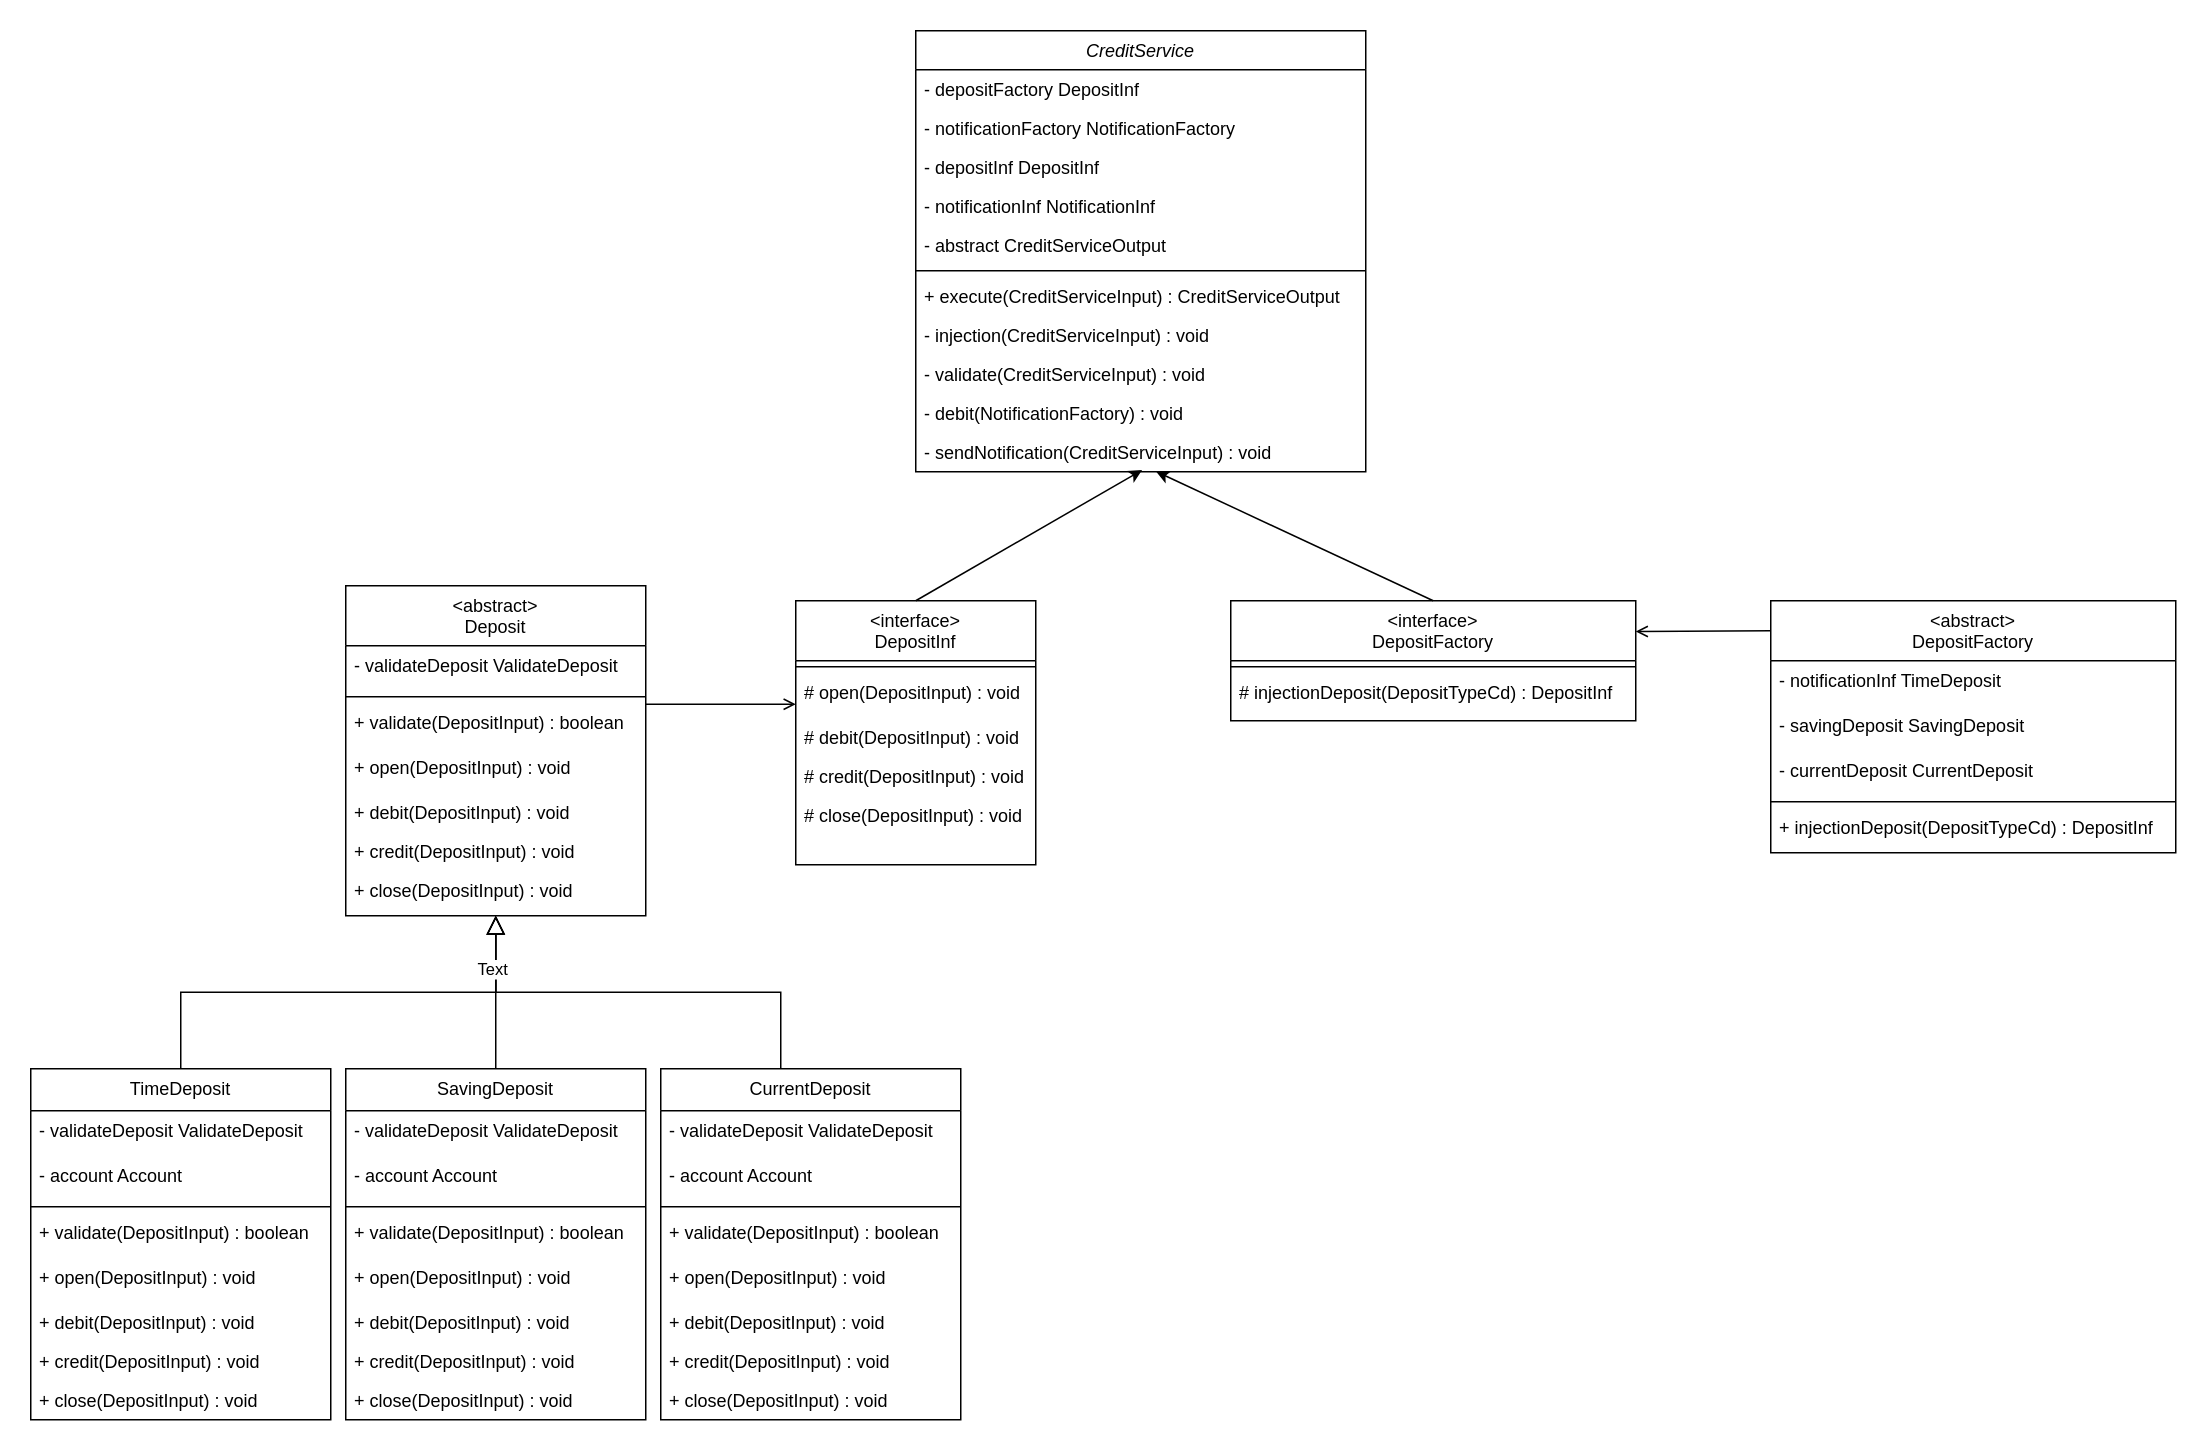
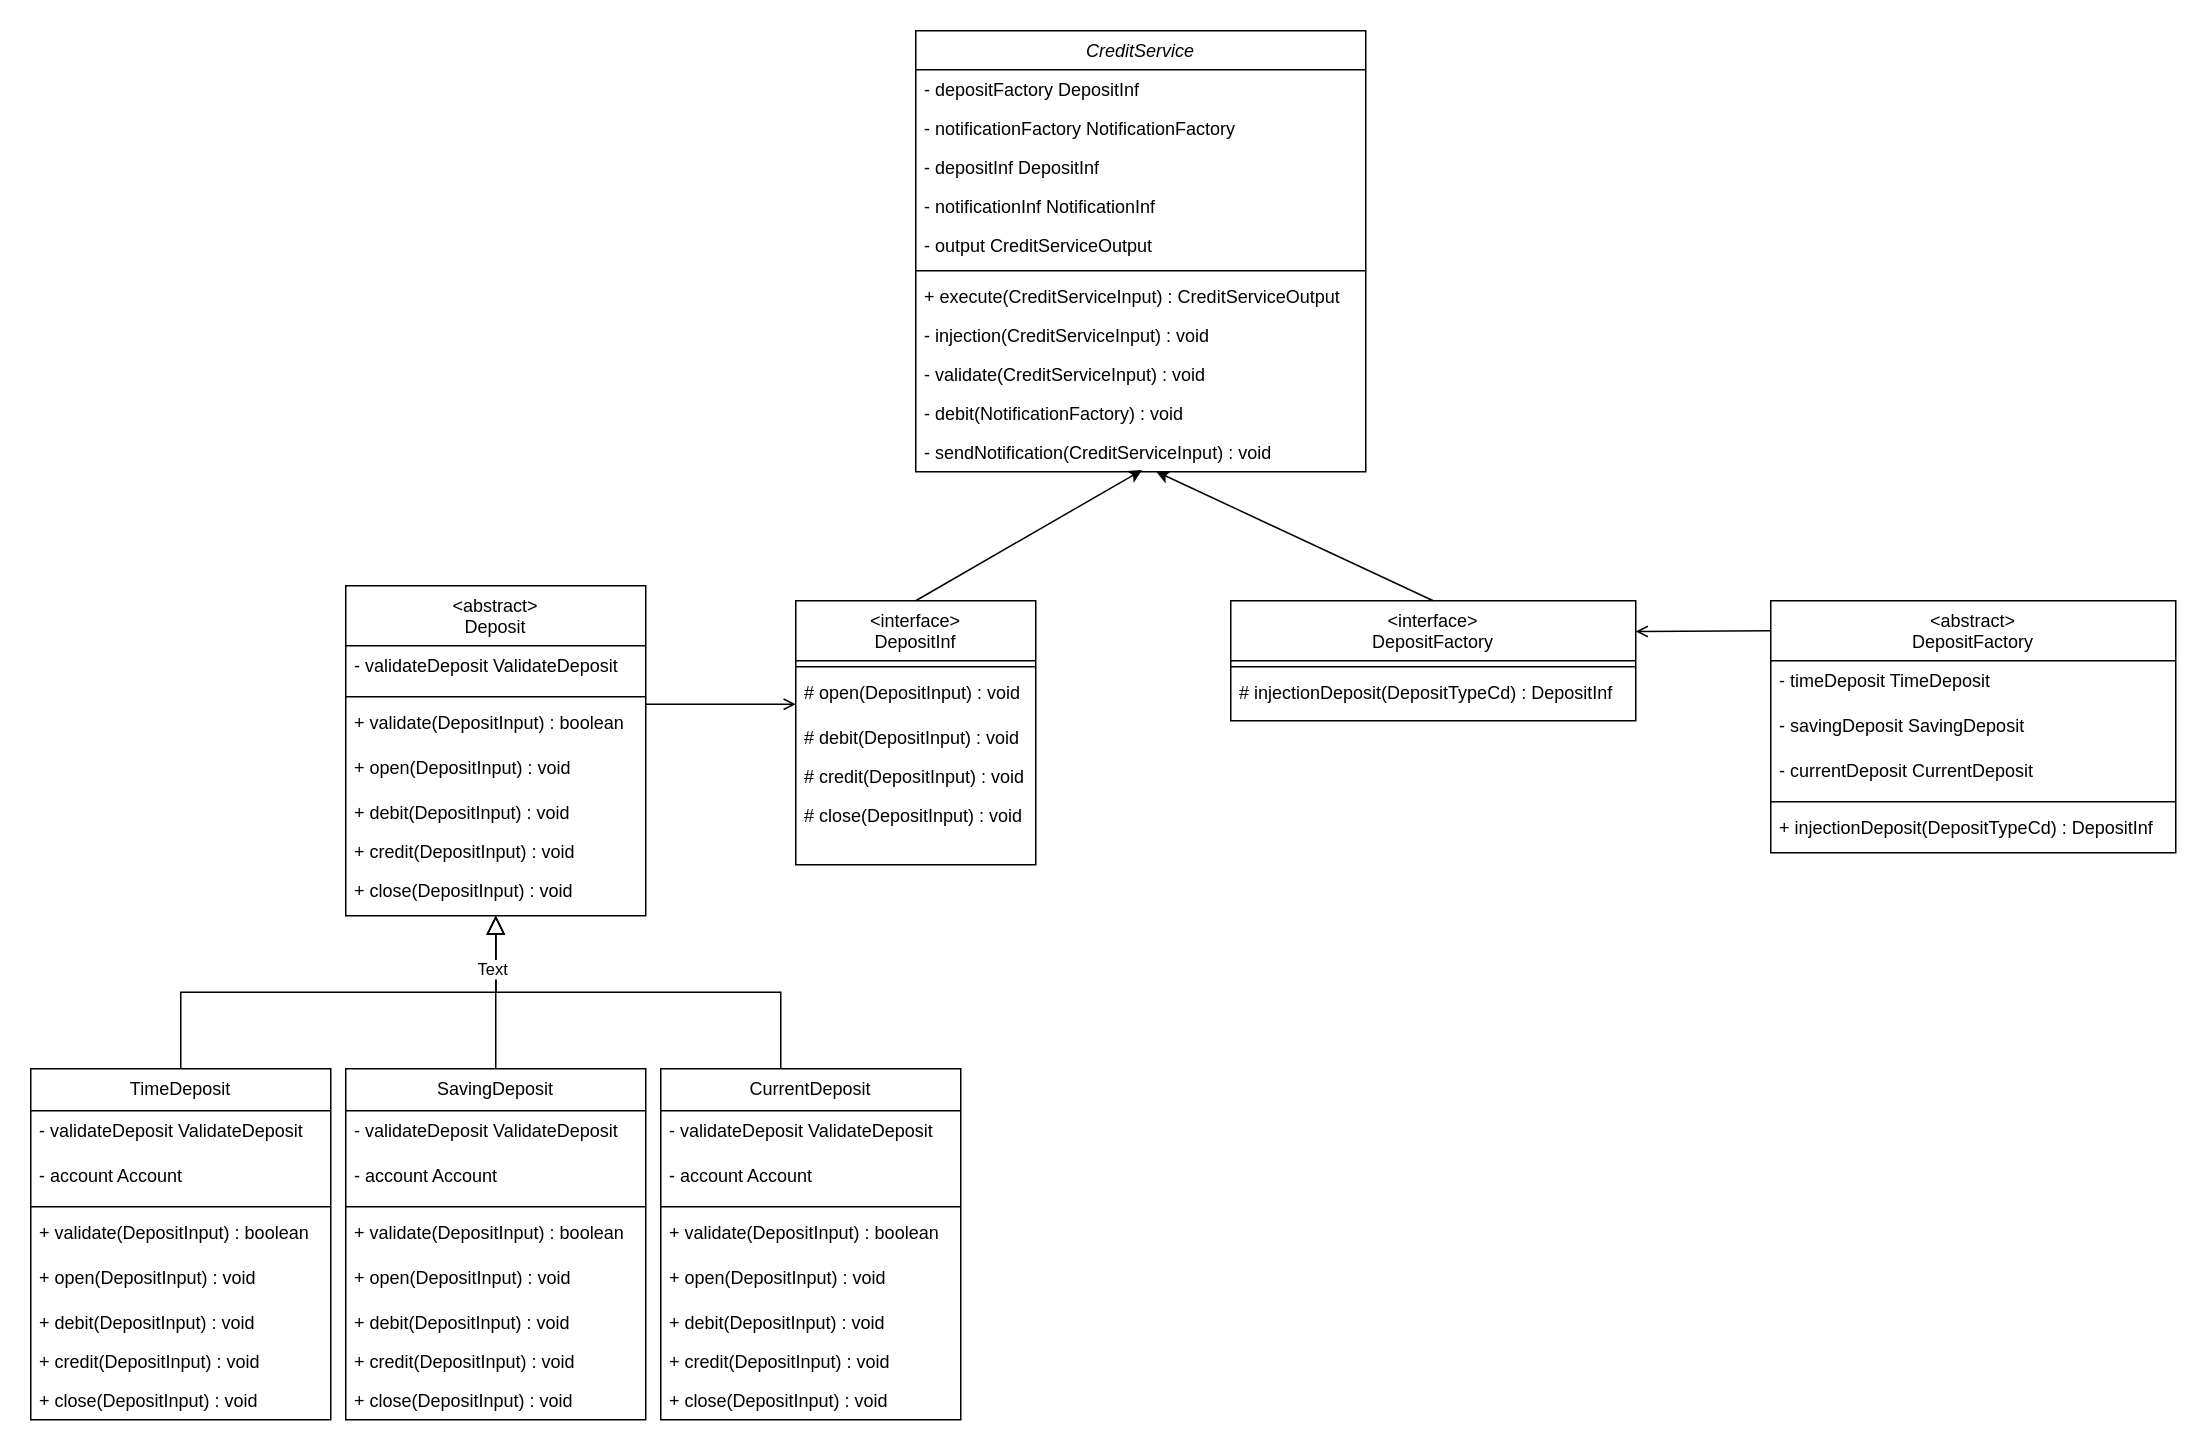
(1066, 246) -> (1056, 246)
(1909, 681) -> (1891, 681)
